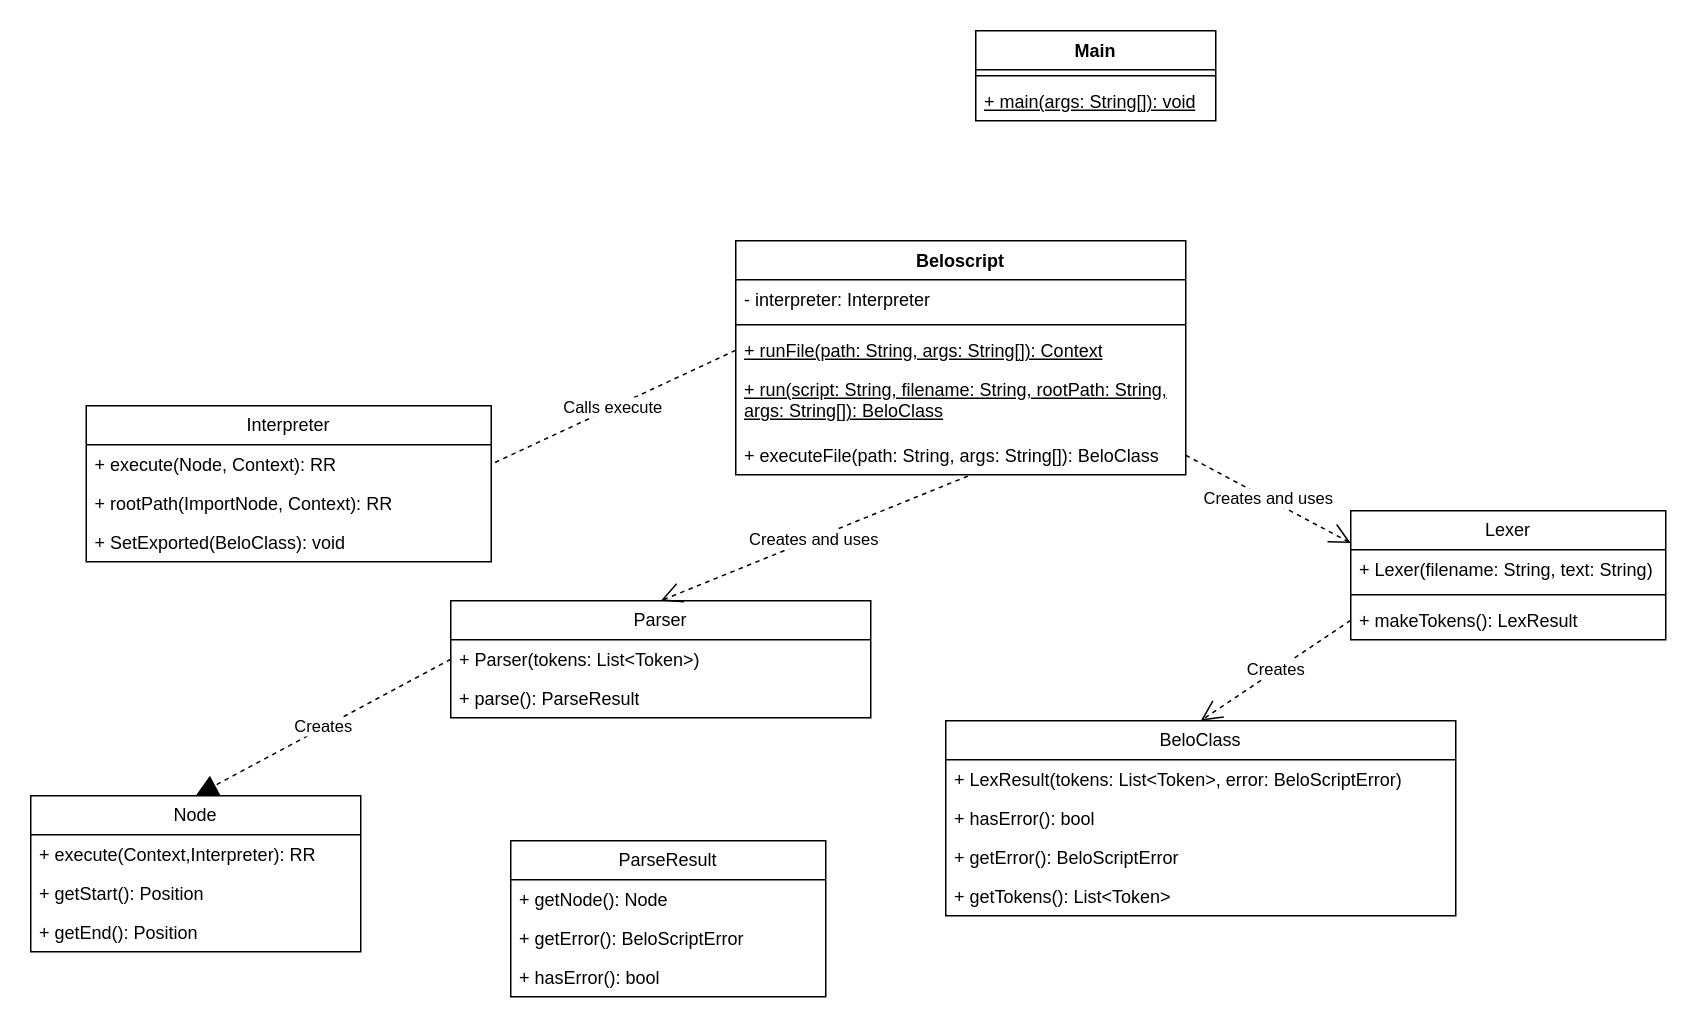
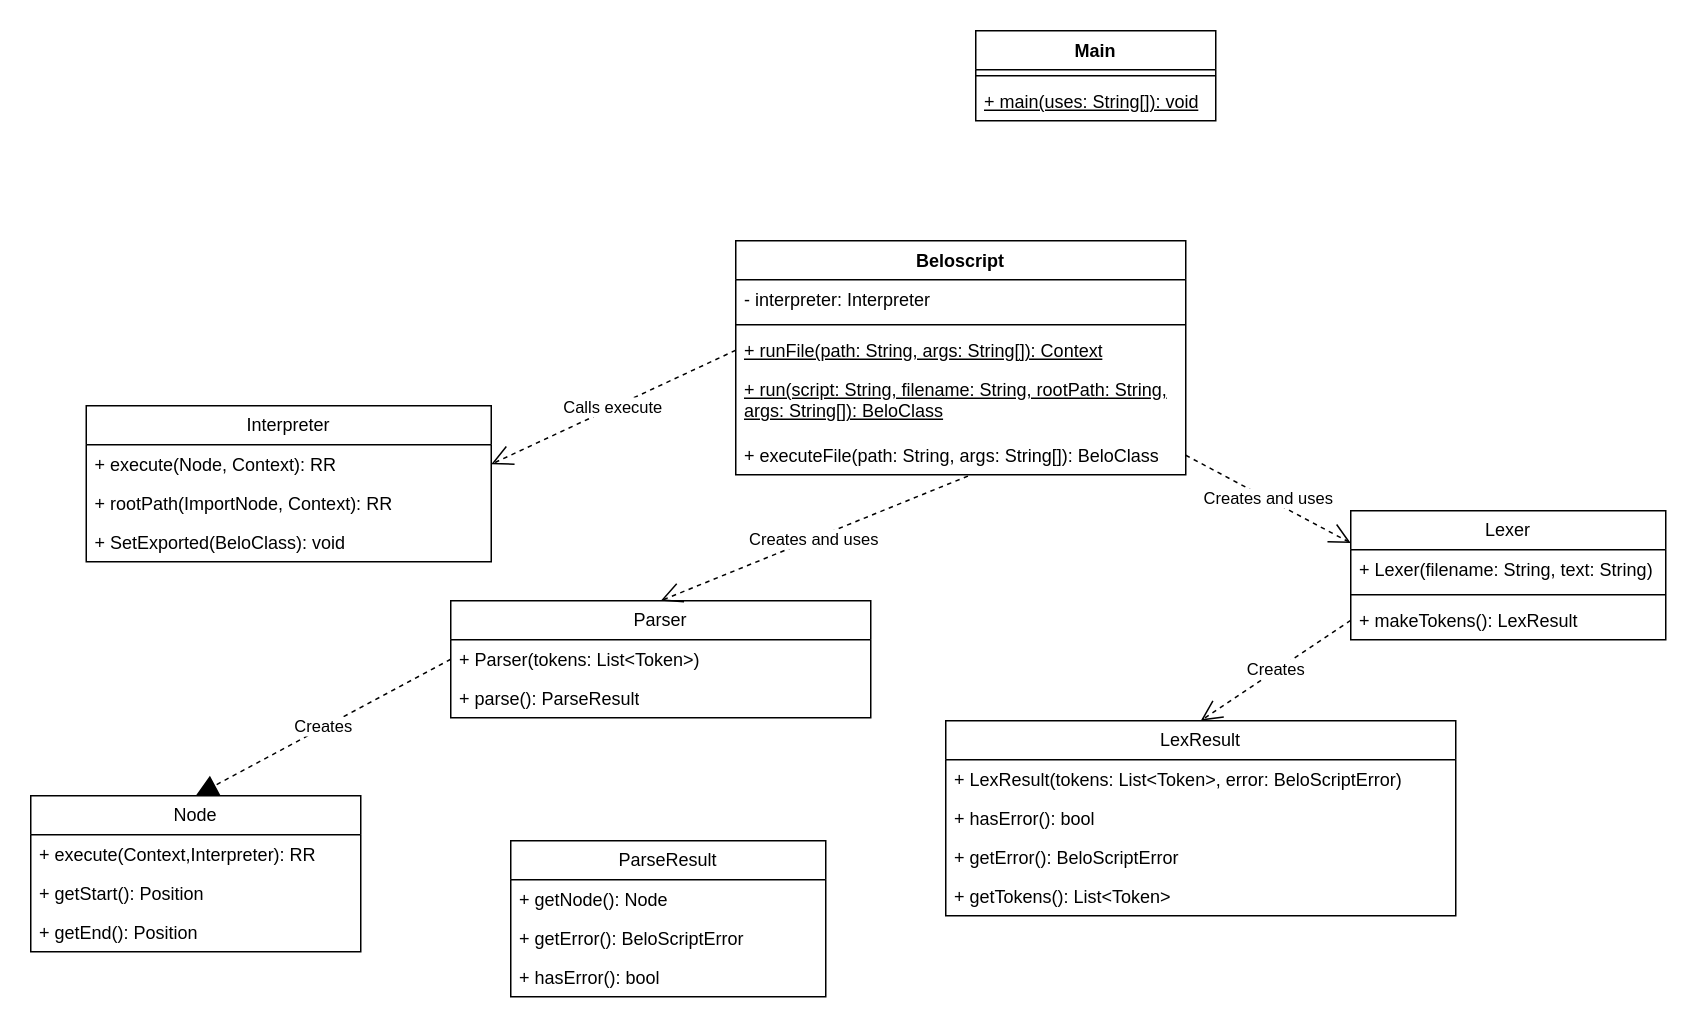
(1097, 114) -> (1097, 114)
(496, 462) -> (497, 462)
(1201, 740) -> (1201, 740)
